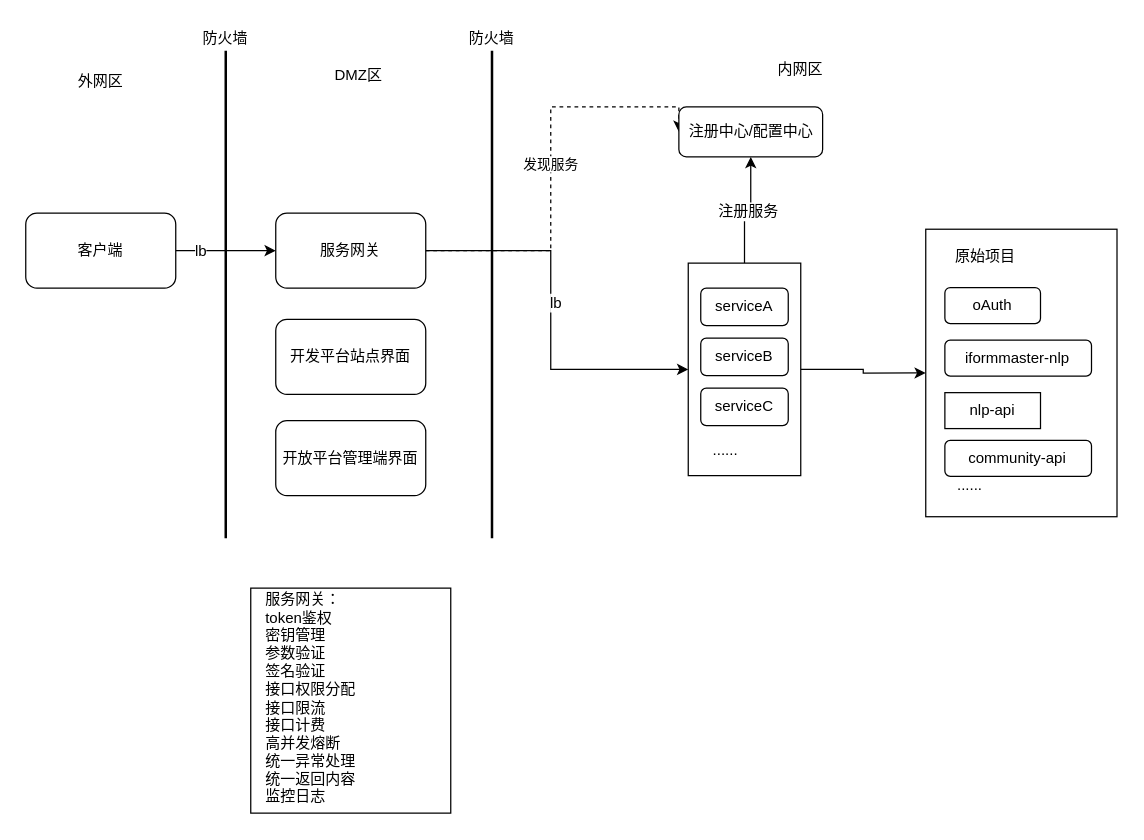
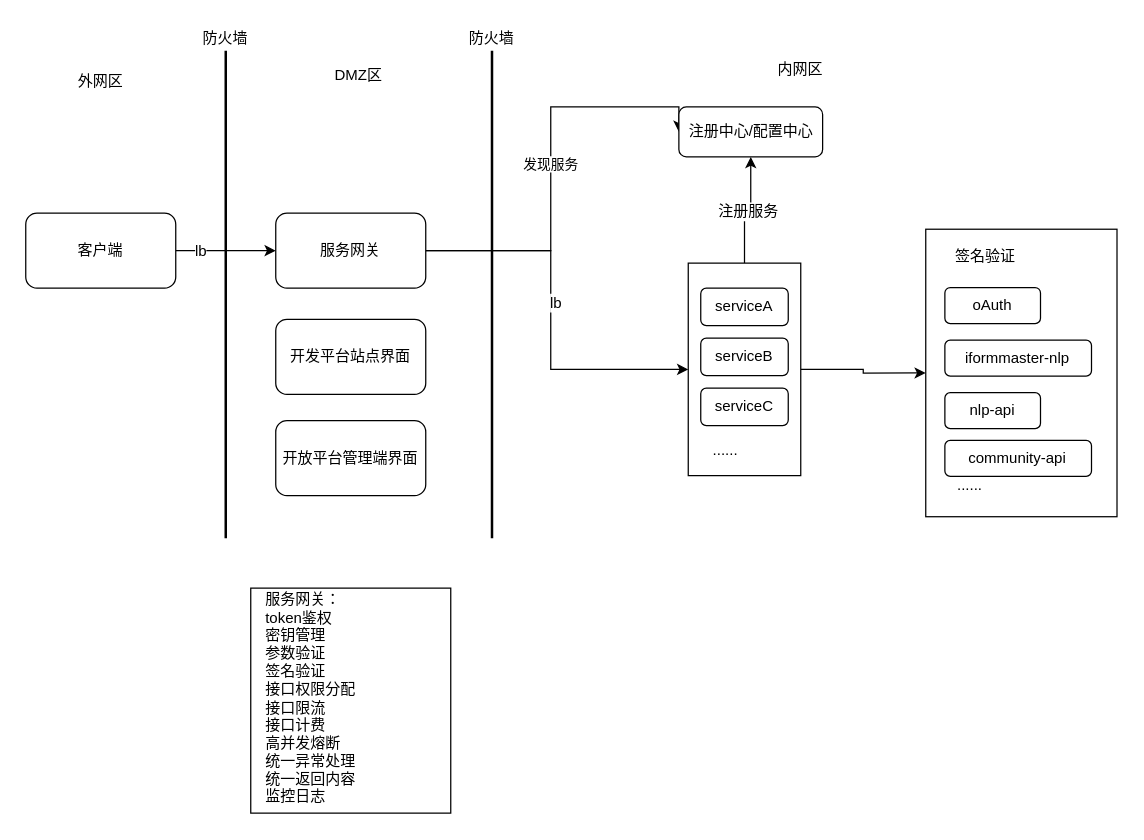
(594, 107) -> (594, 107)
(986, 257) -> (986, 257)
(993, 411) -> (993, 411)
